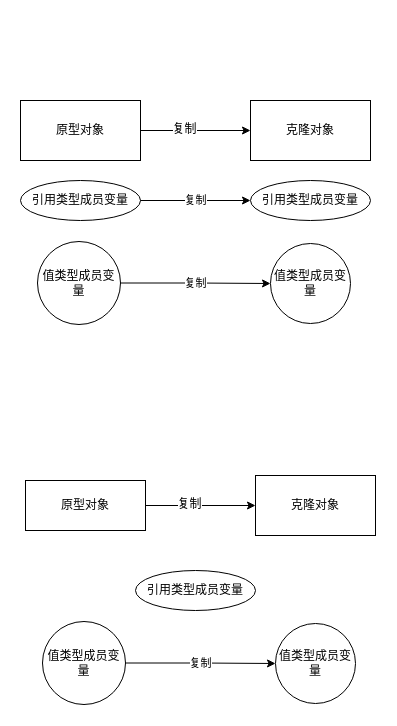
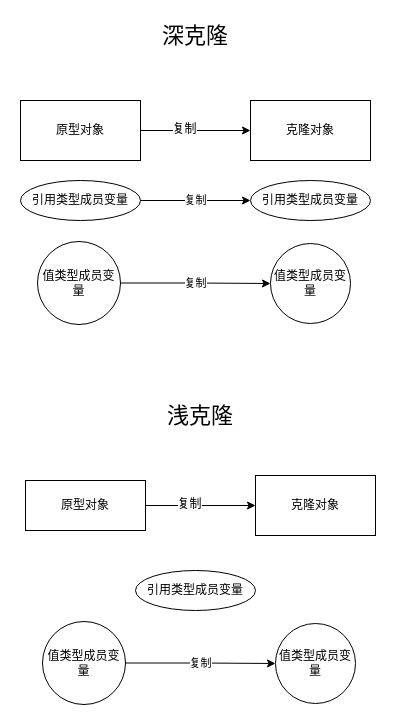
none -> (201, 31)
none -> (206, 411)
